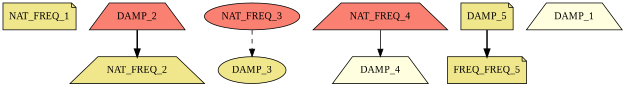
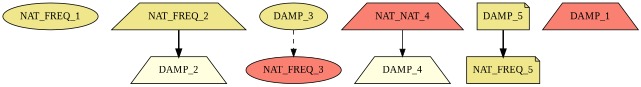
(40, 16) -> (50, 16)
(137, 16) -> (179, 70)
(380, 16) -> (403, 16)
(574, 16) -> (590, 16)
(137, 40) -> (179, 40)
(252, 40) -> (294, 40)
(487, 70) -> (503, 70)
